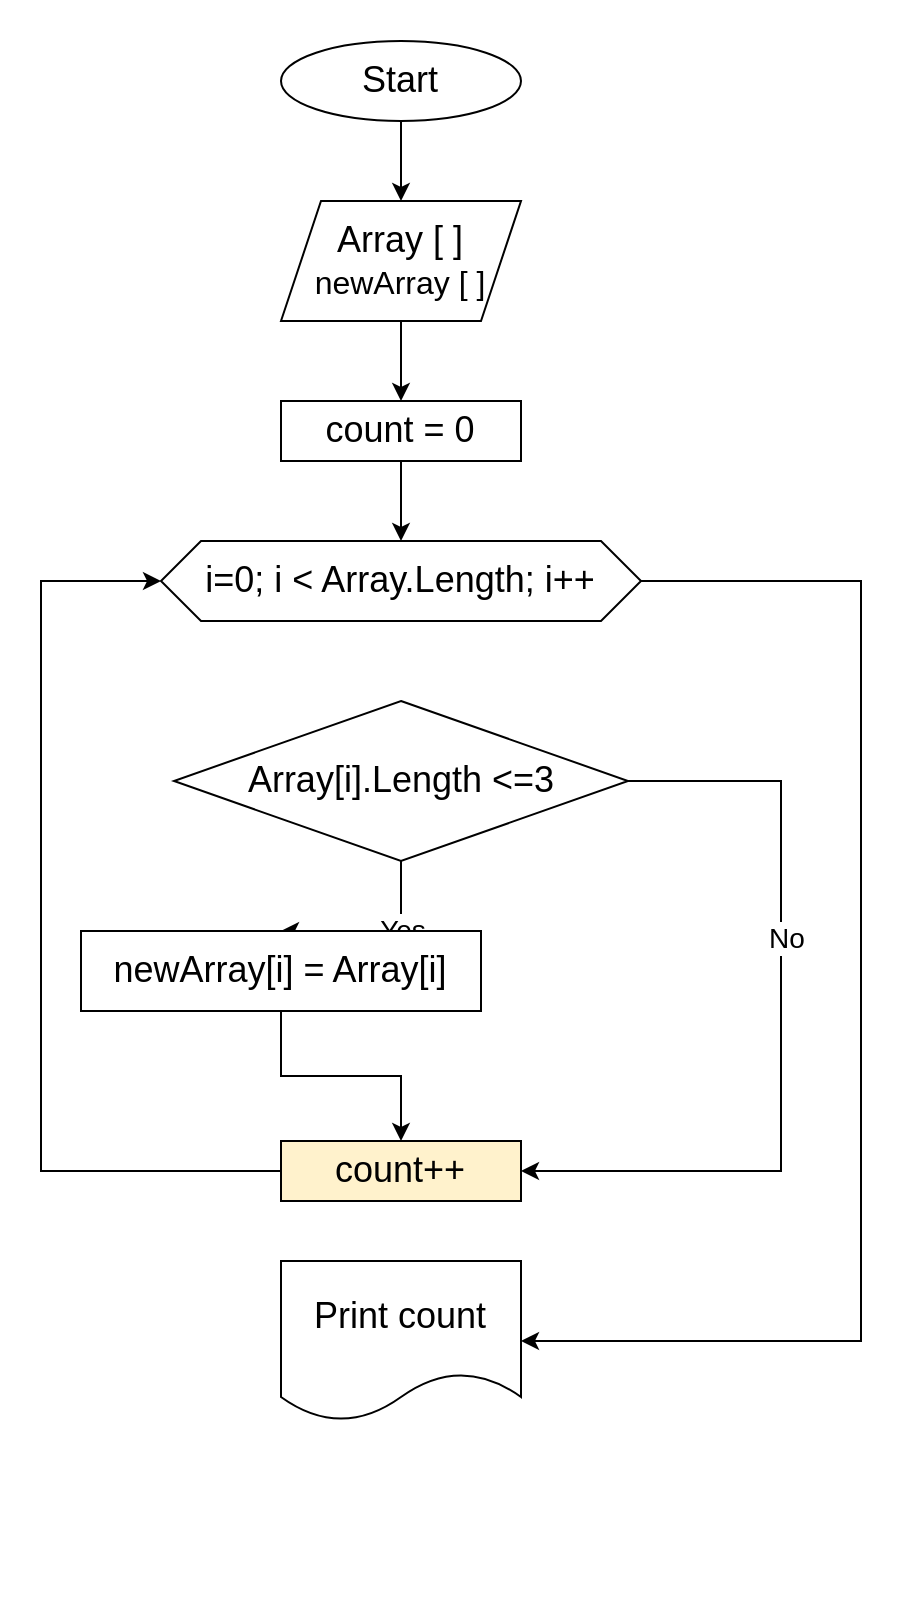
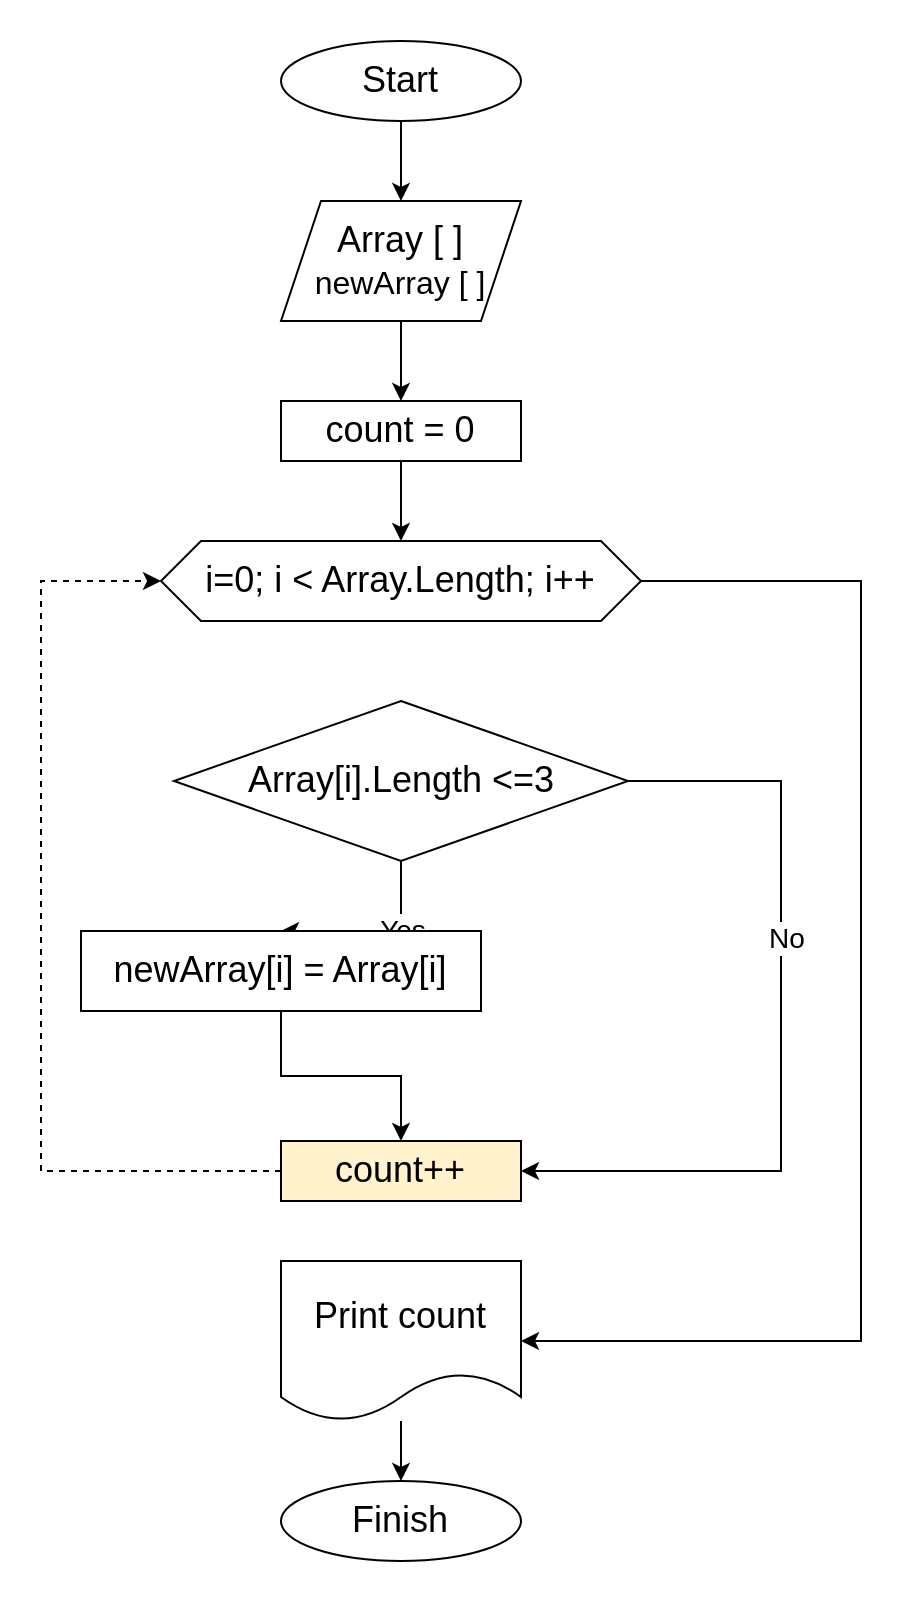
(41, 941) -> (41, 941)
none -> (401, 1458)
none -> (401, 1521)
